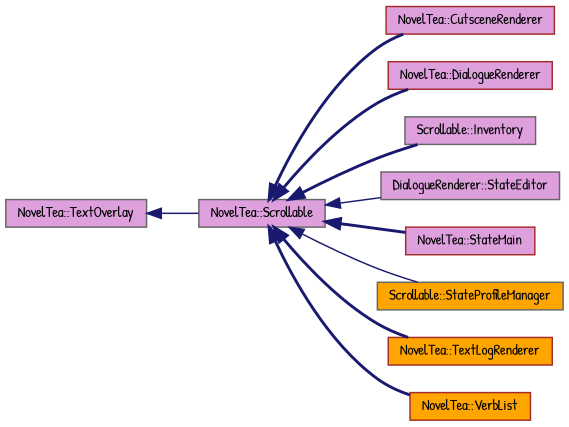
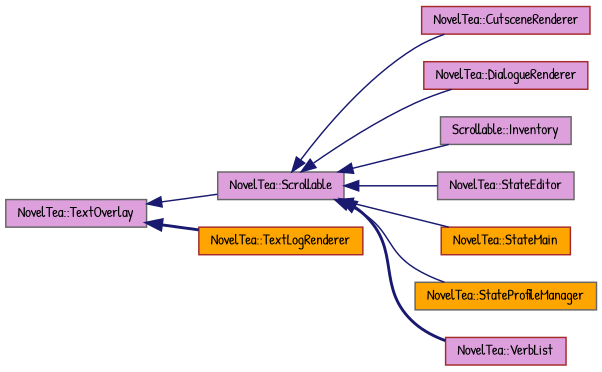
(327, 99) -> (365, 88)
(340, 130) -> (380, 121)
(359, 166) -> (401, 156)
(470, 186) -> (506, 186)
(373, 228) -> (401, 215)
(470, 241) -> (506, 241)
(340, 296) -> (180, 227)
(470, 296) -> (506, 296)
(470, 406) -> (506, 351)
